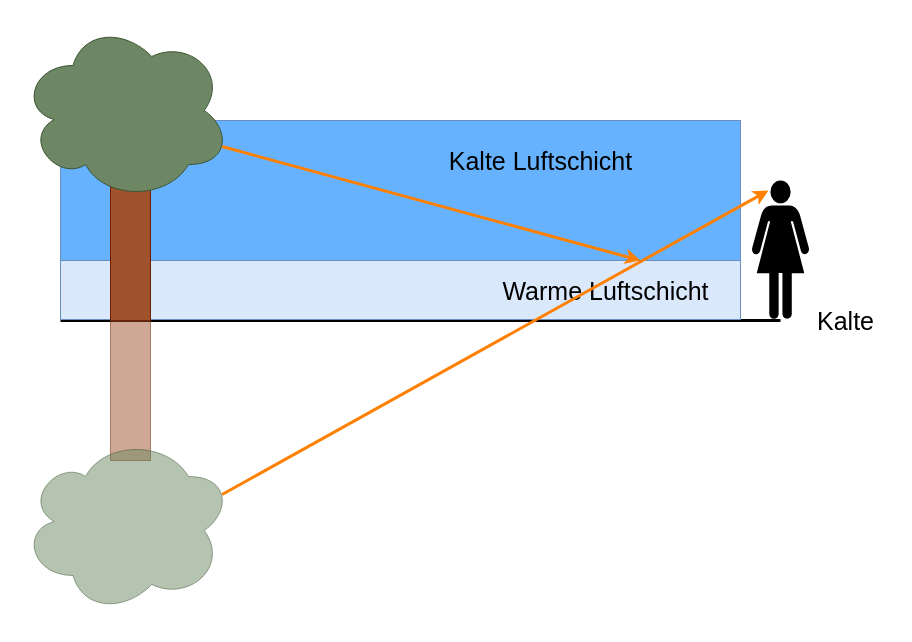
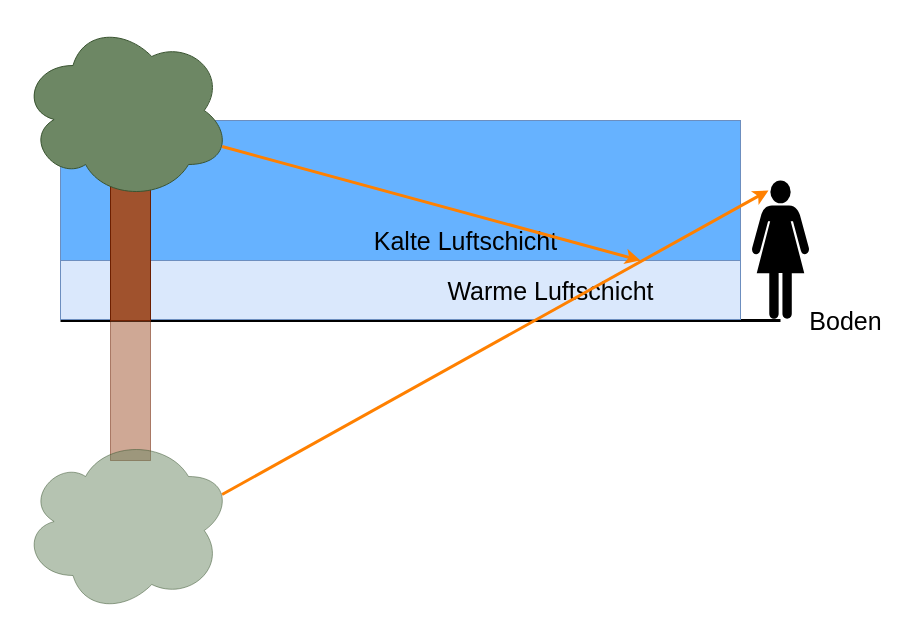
(541, 161) -> (466, 241)
(606, 290) -> (551, 290)
(846, 321) -> (846, 321)
